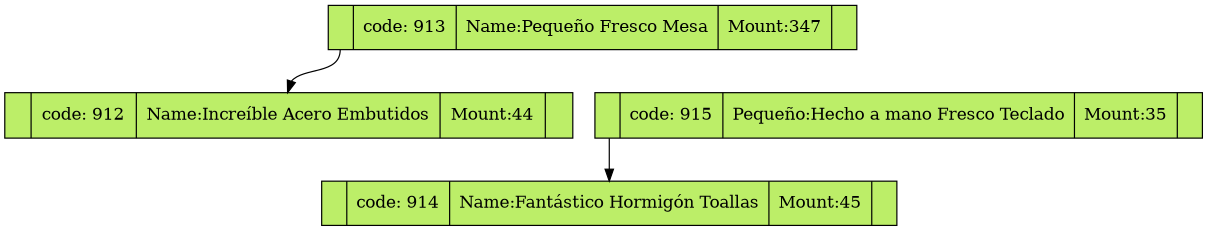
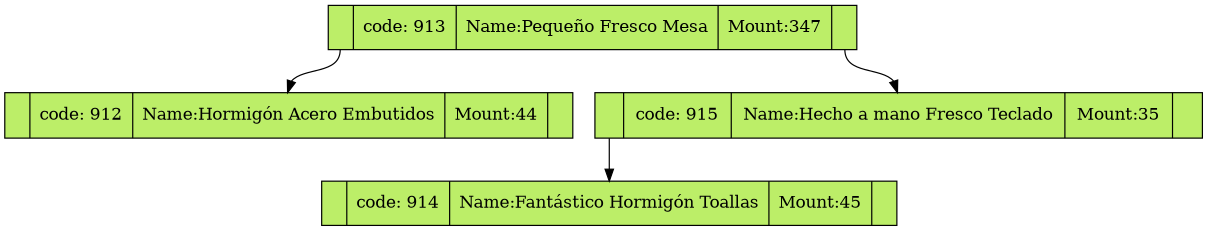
none -> (865, 70)
(288, 115) -> (289, 115)
(899, 115) -> (898, 115)
